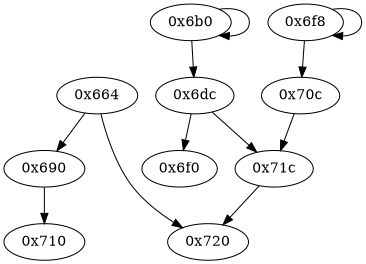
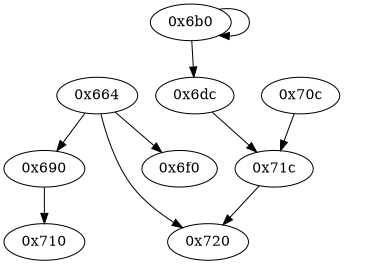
(306, 22) -> none
(188, 127) -> (134, 129)
